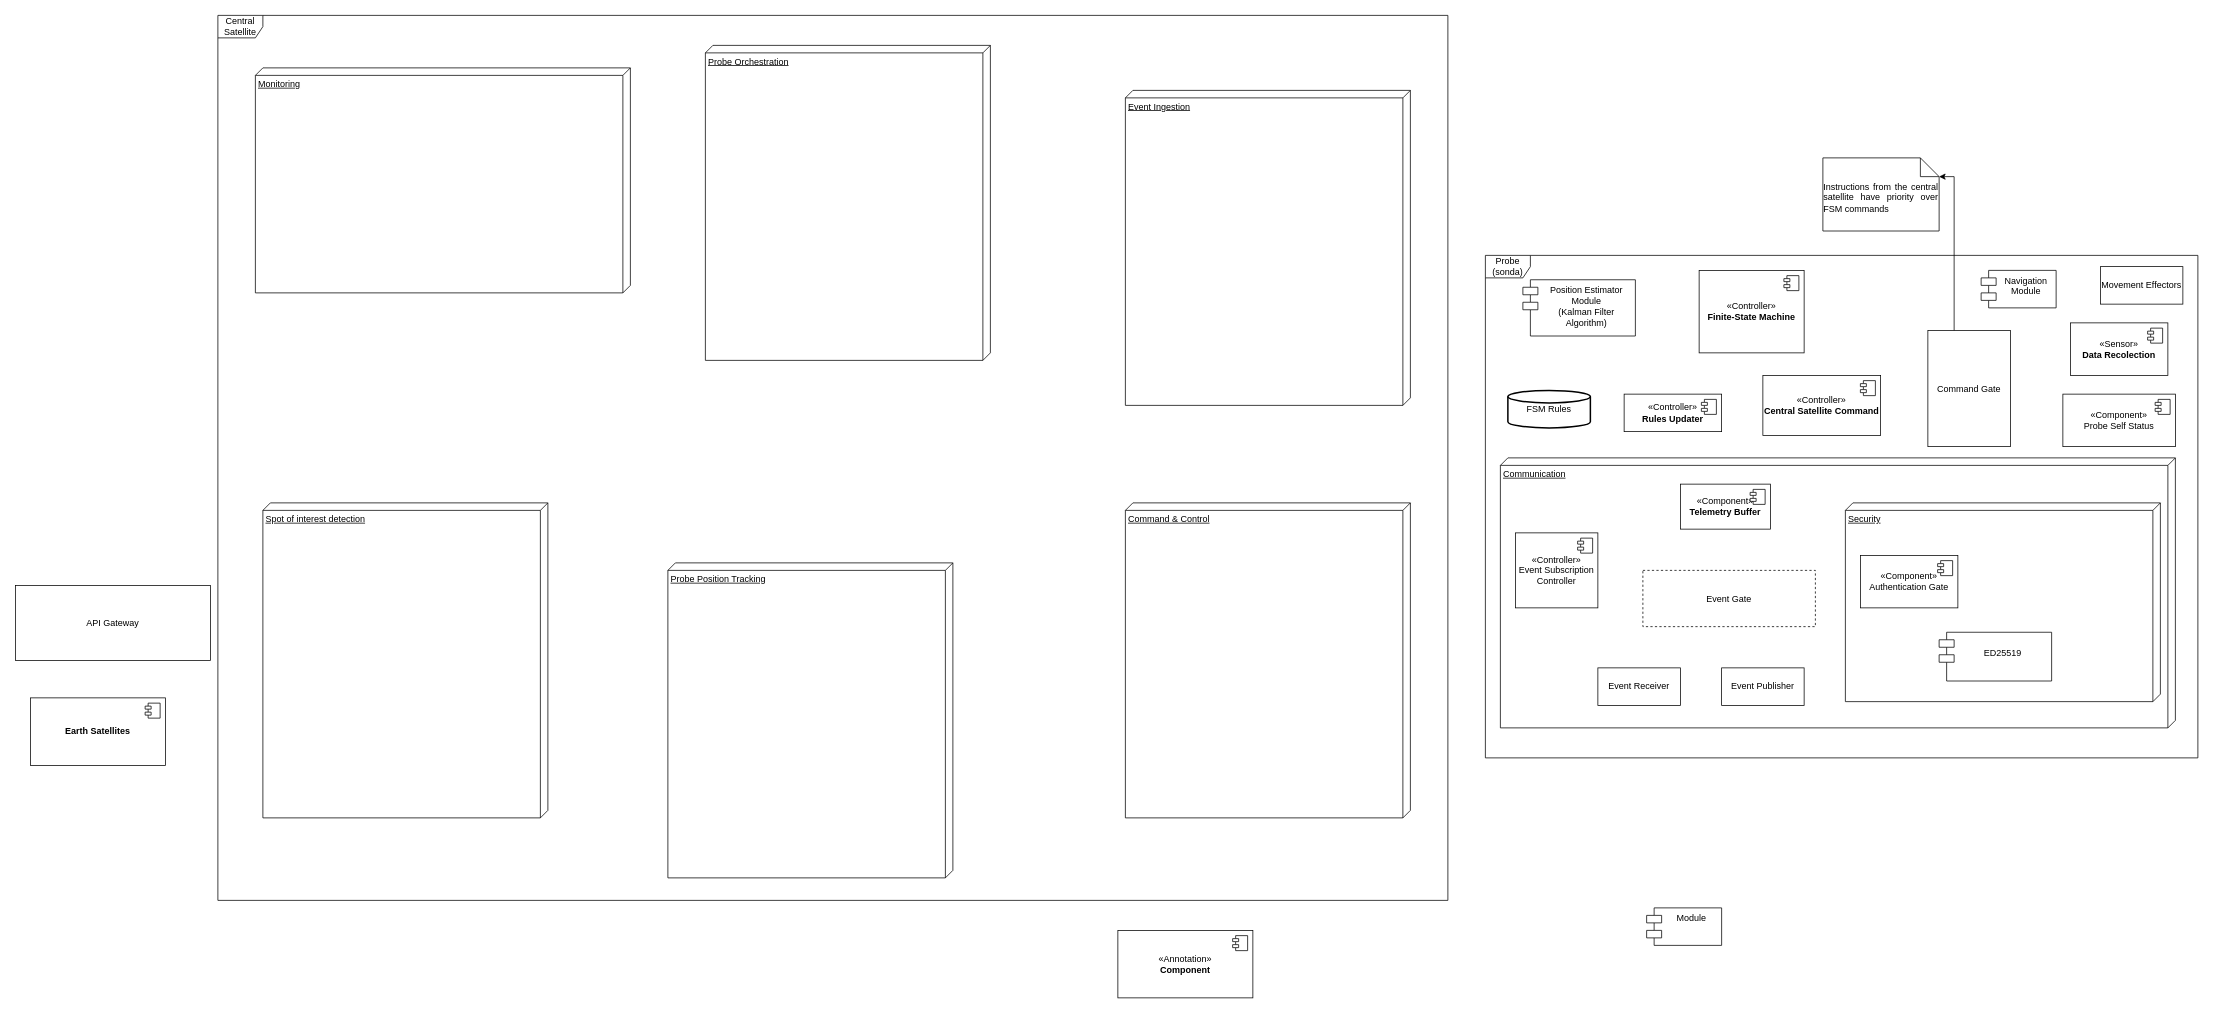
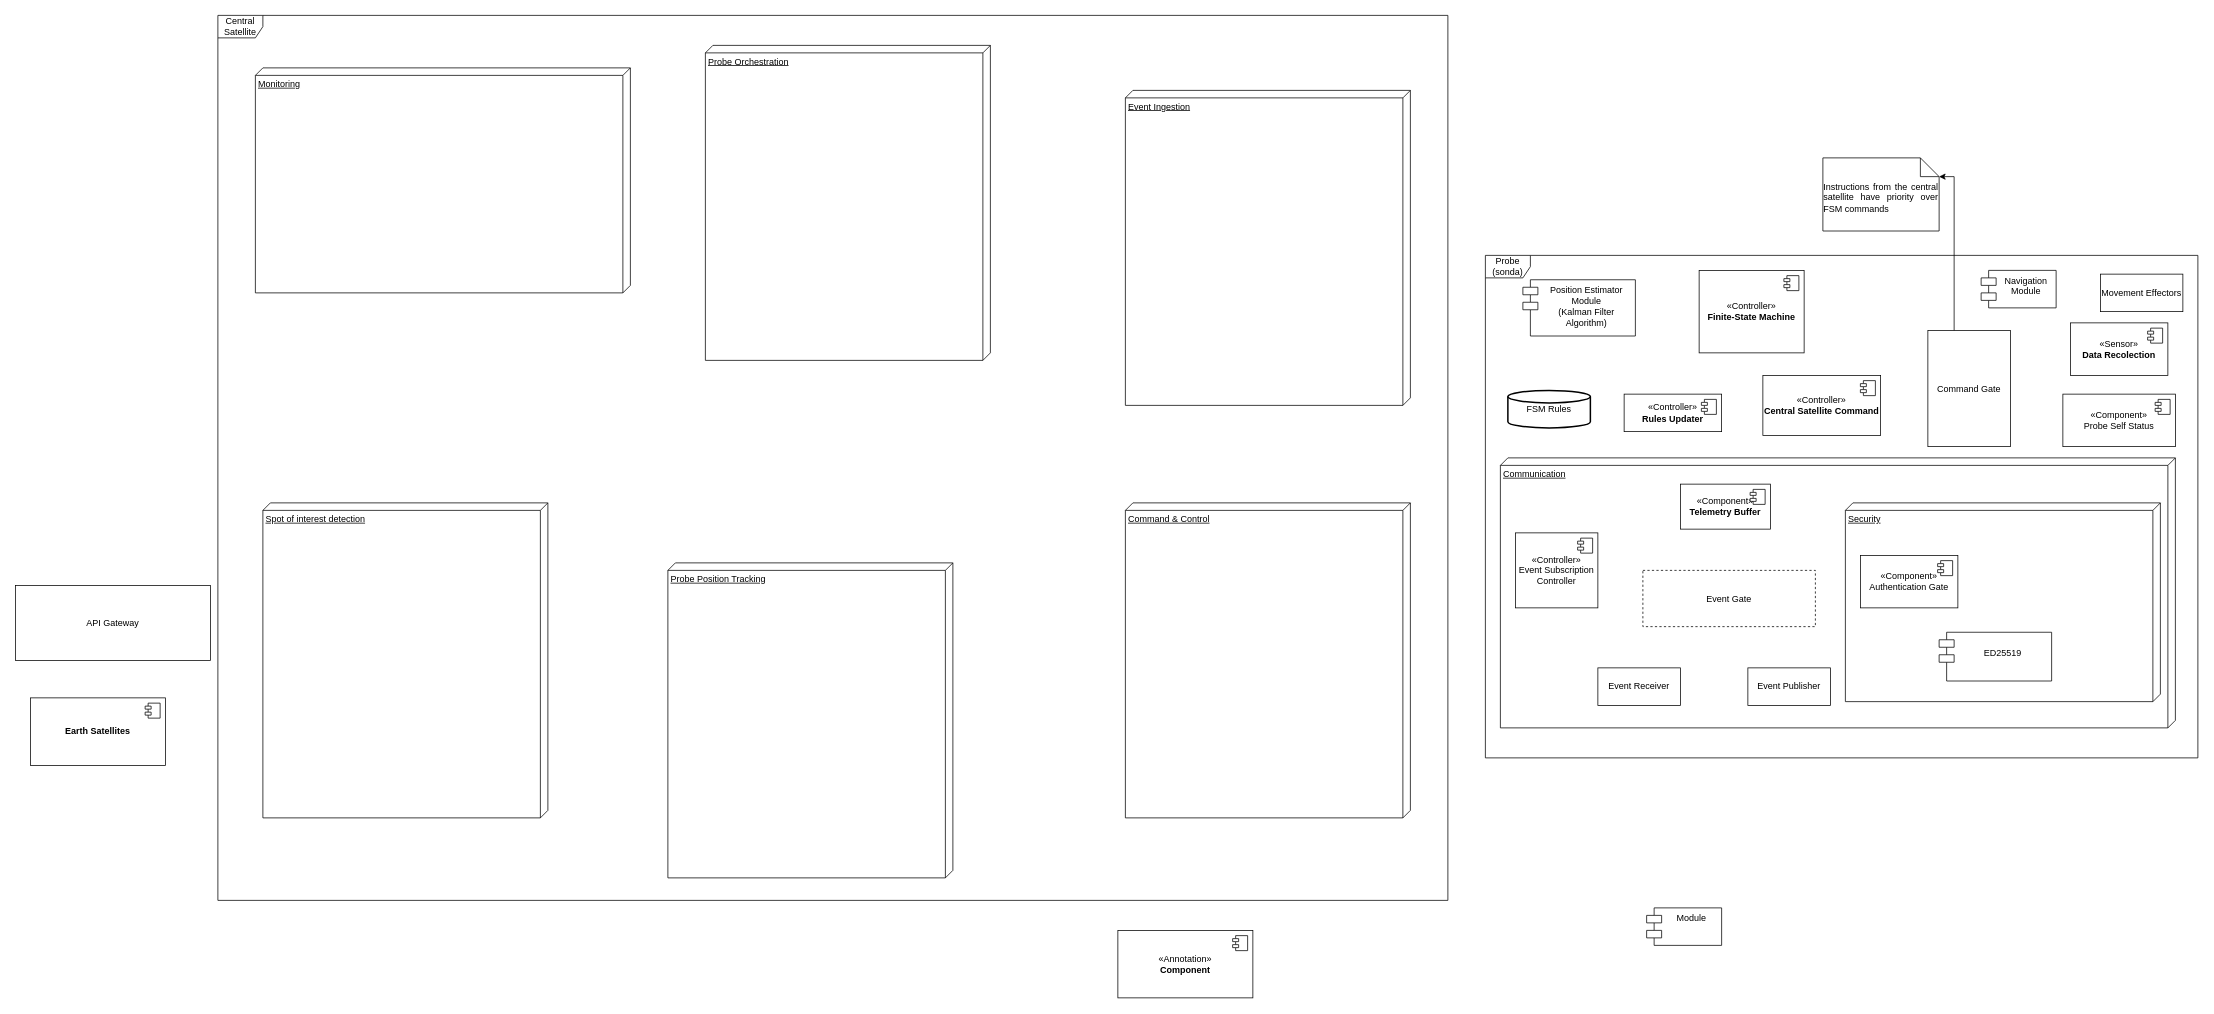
(2142, 285) -> (2142, 293)
(1763, 687) -> (1789, 687)
